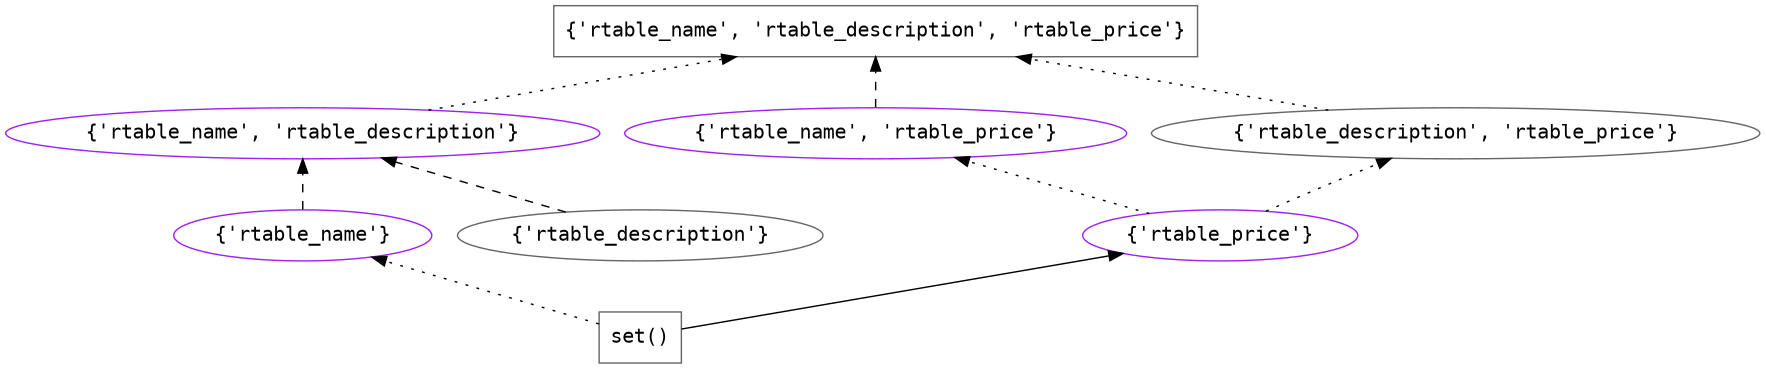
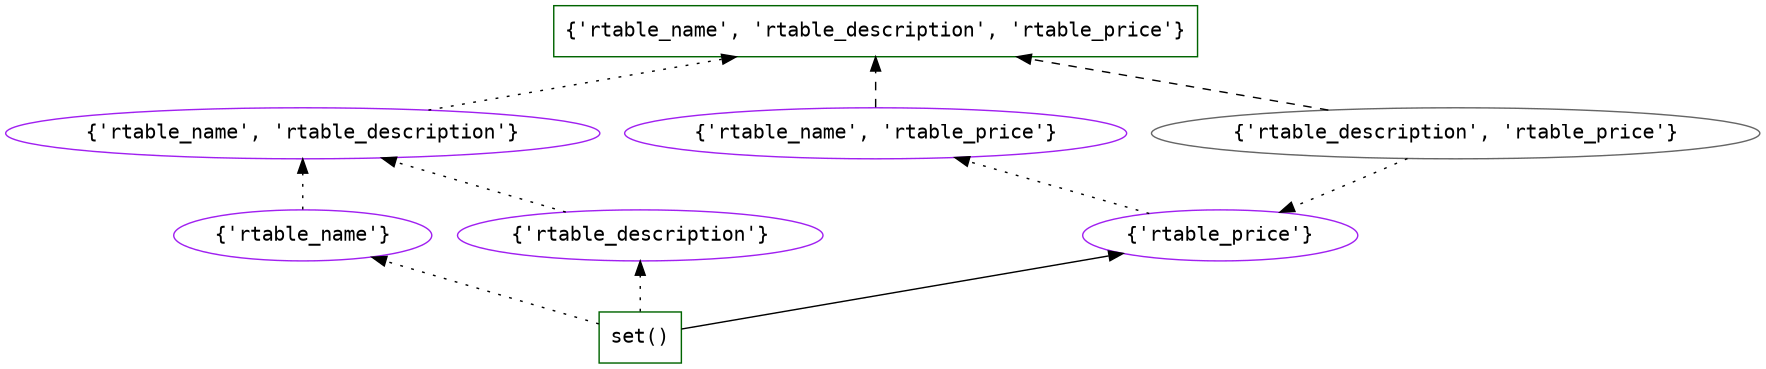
(876, 31) -> (876, 31)
(1180, 85) -> (1180, 85)
(481, 187) -> (481, 187)
(1322, 187) -> (1351, 183)
(303, 191) -> (303, 191)
(640, 235) -> (640, 235)
none -> (640, 293)
(640, 337) -> (640, 337)
